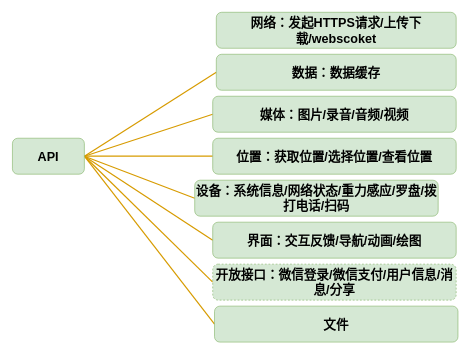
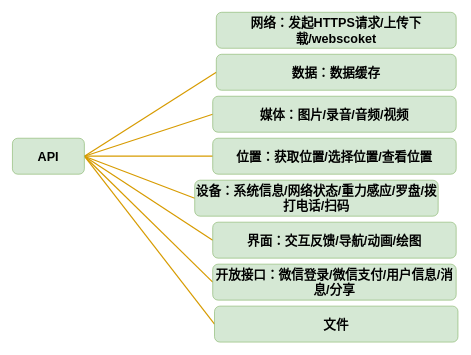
(335, 282) -> (335, 282)
